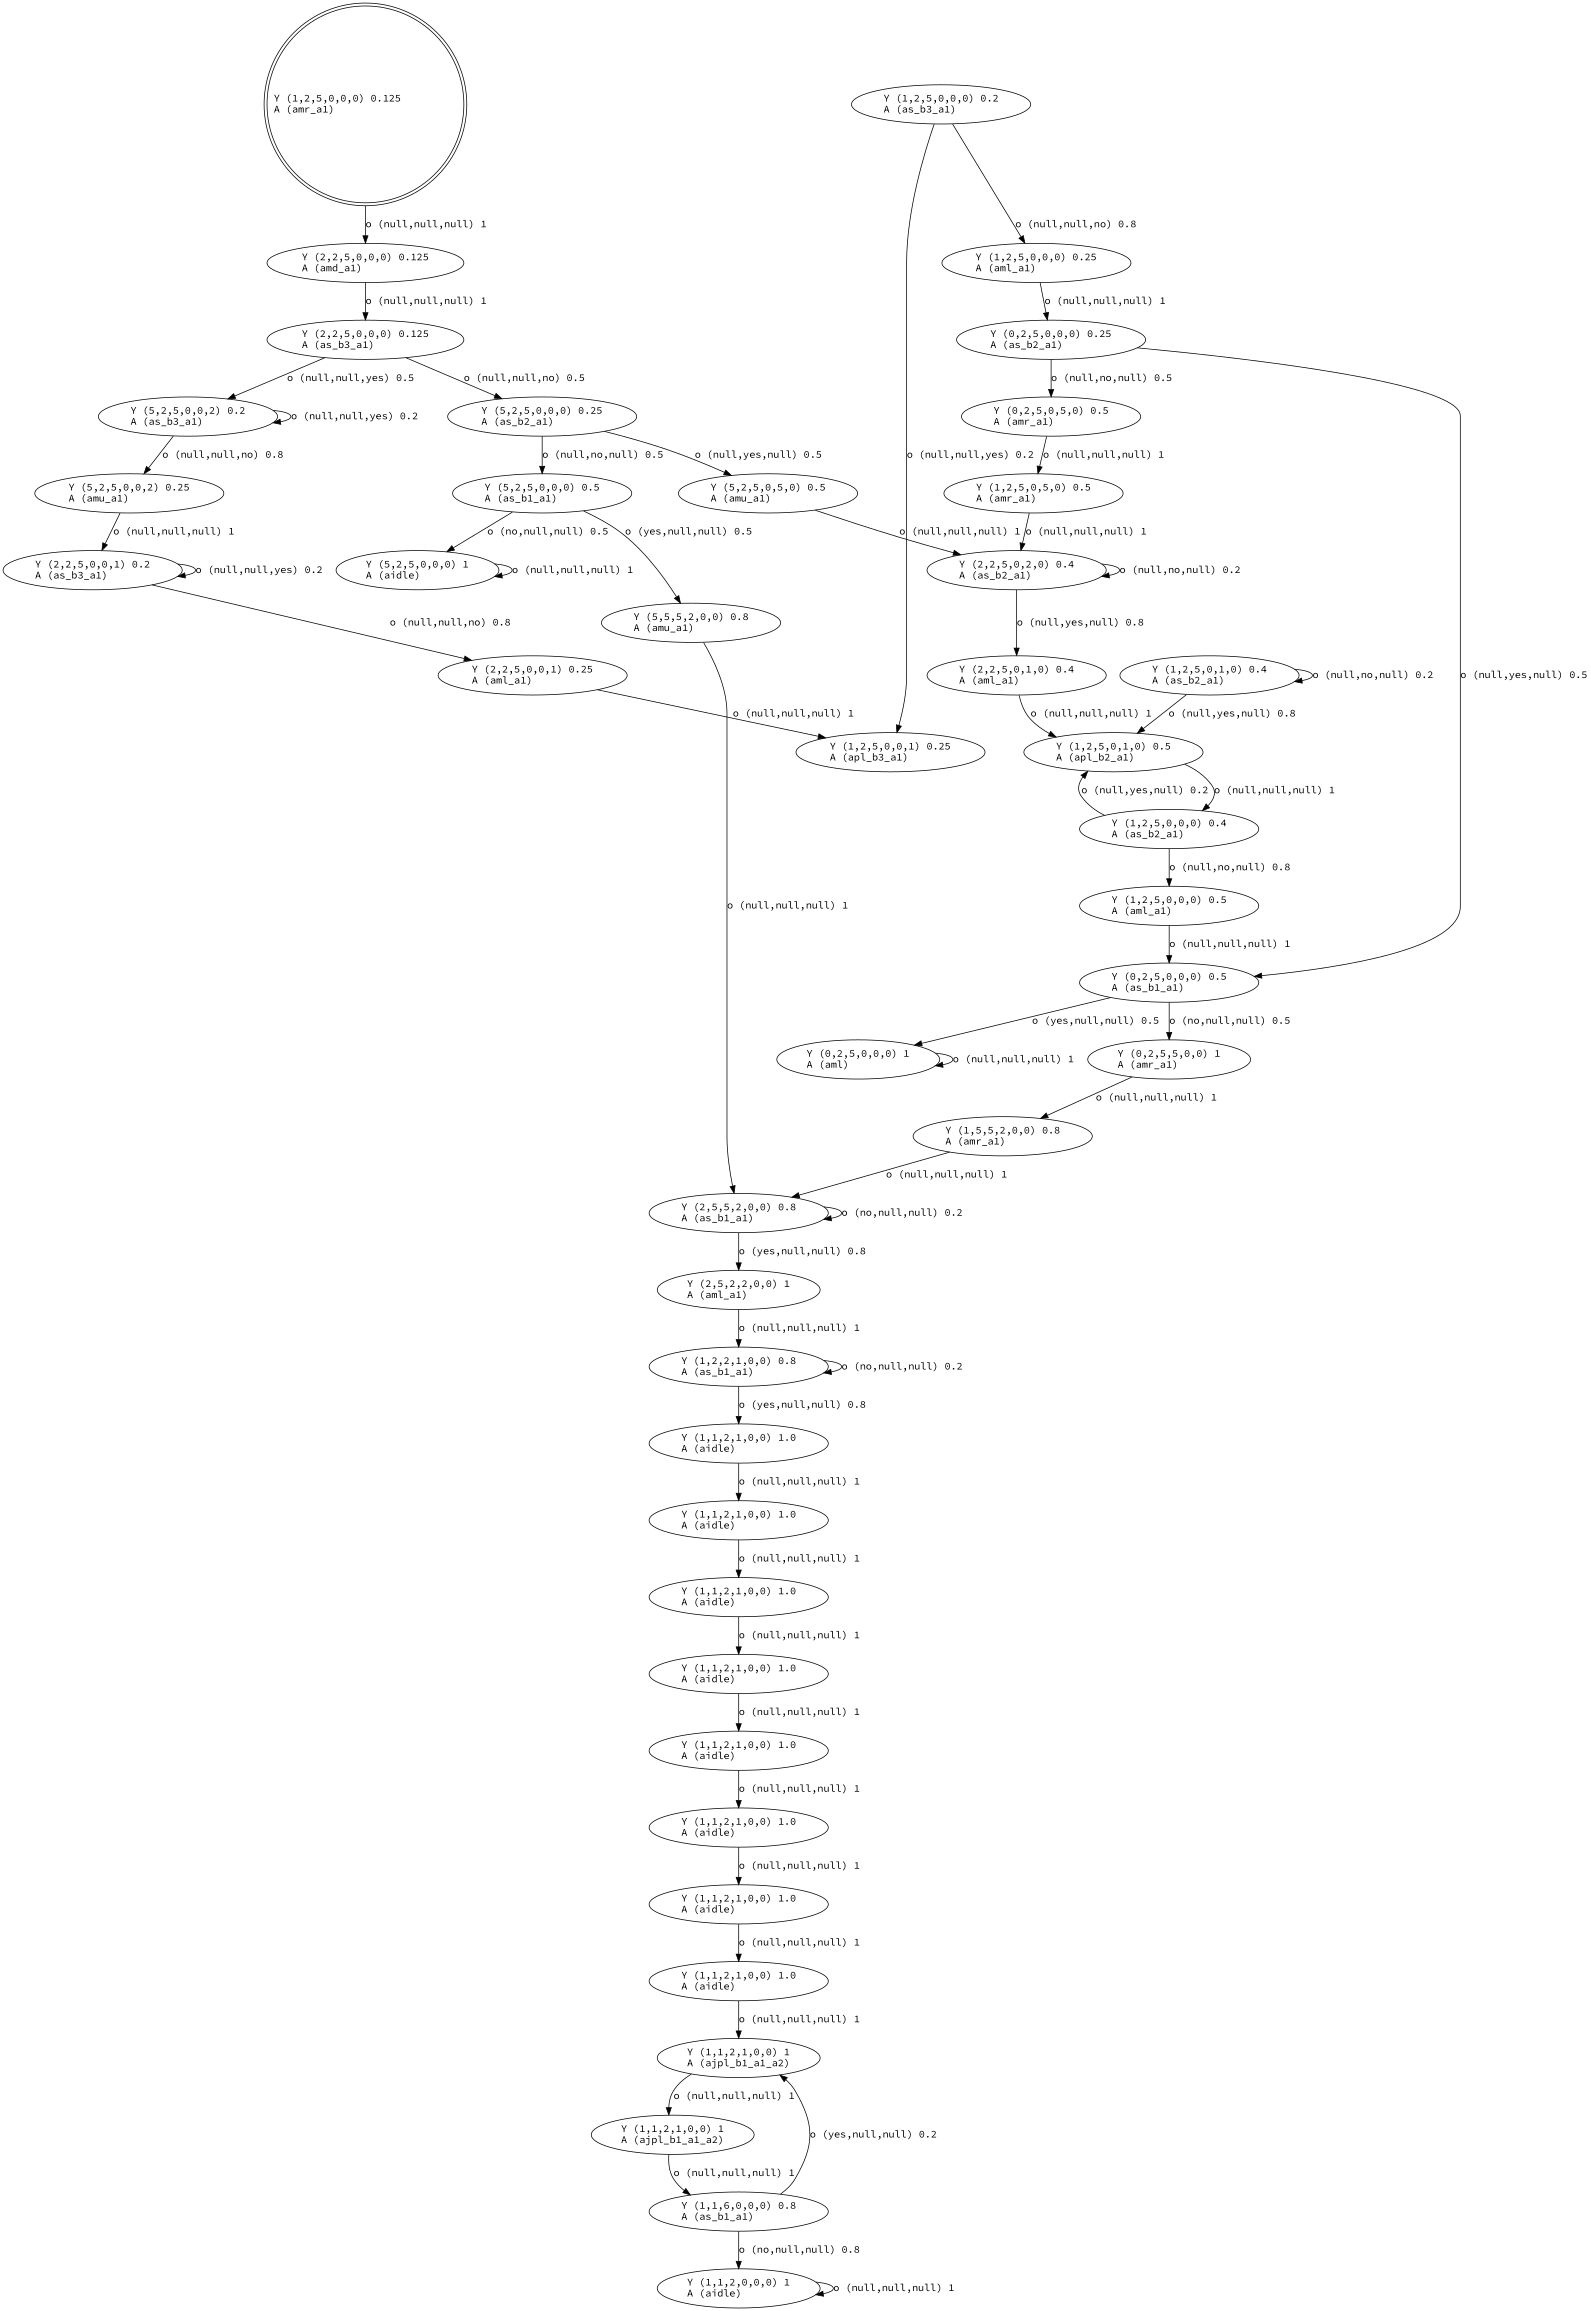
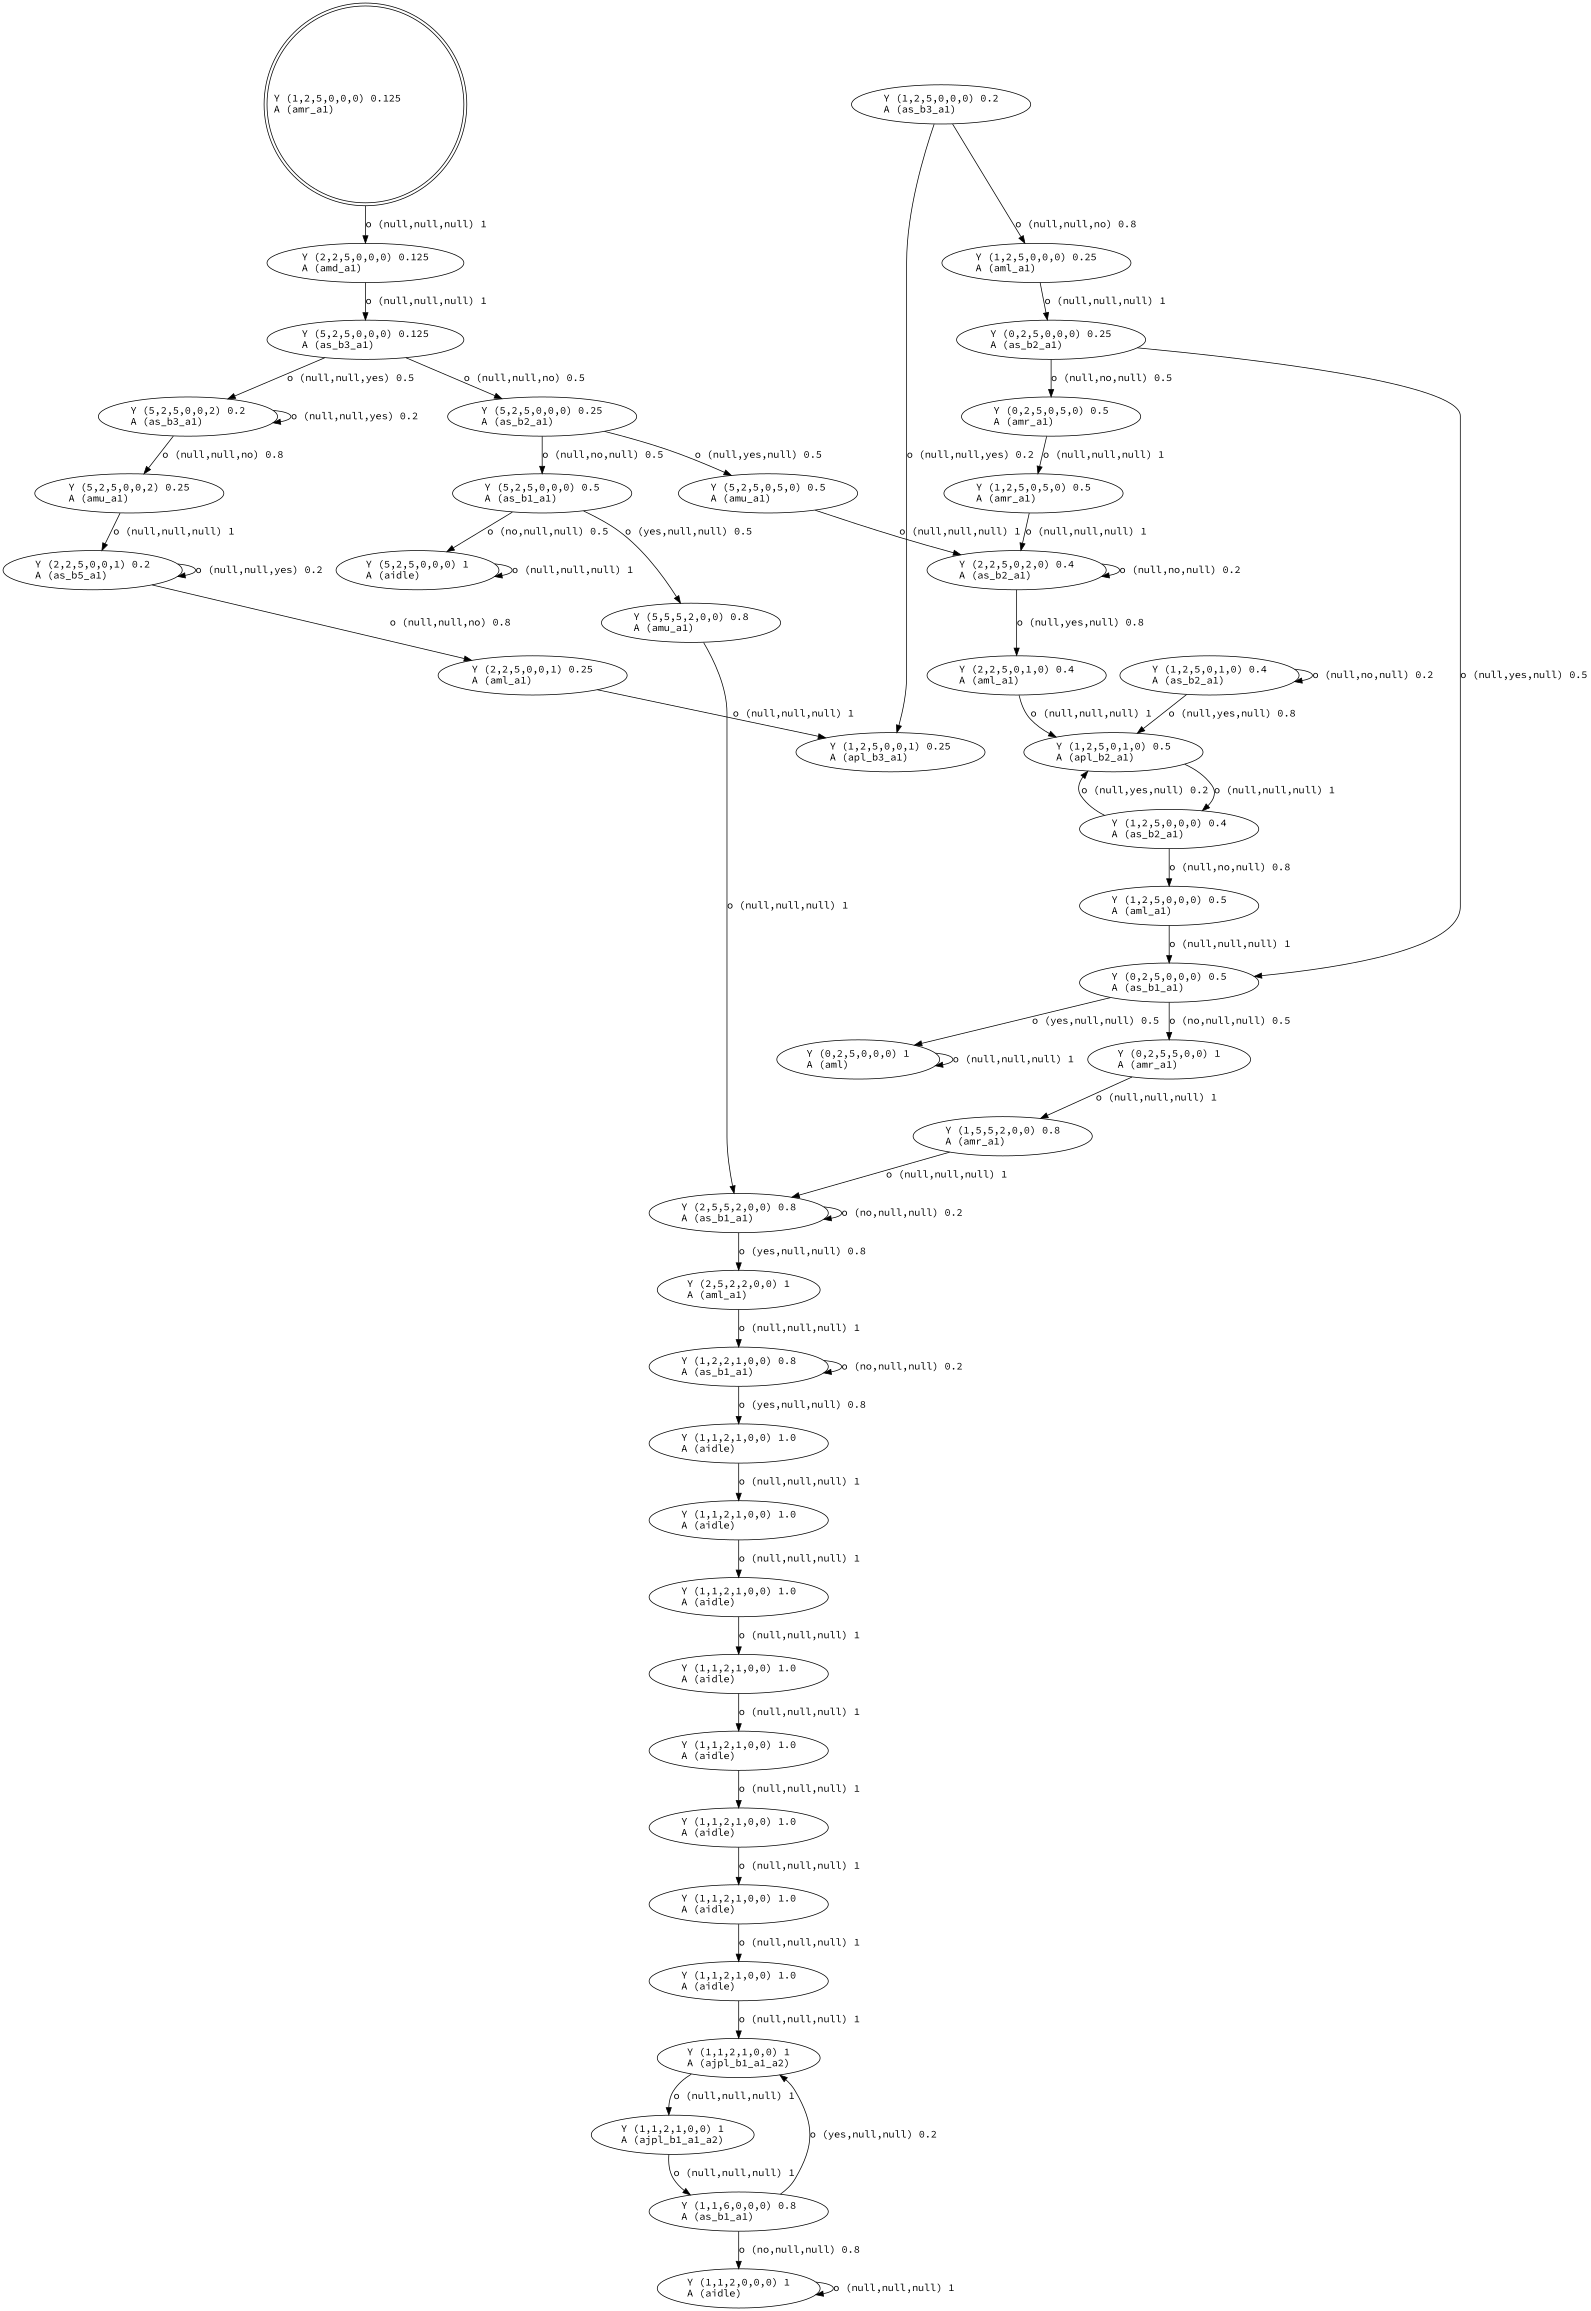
(365, 340) -> (365, 340)
(93, 570) -> (93, 570)
